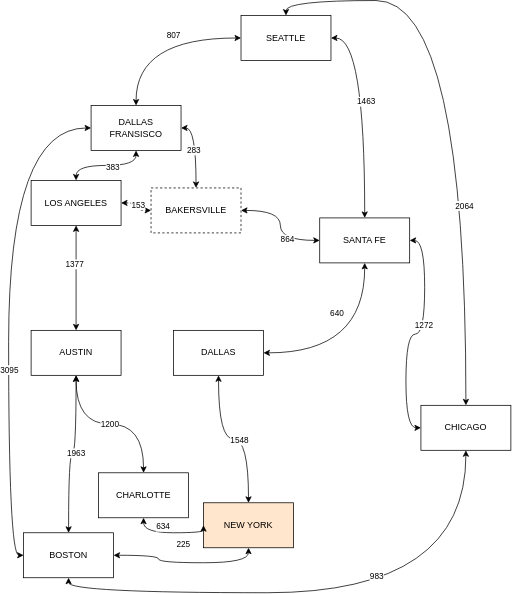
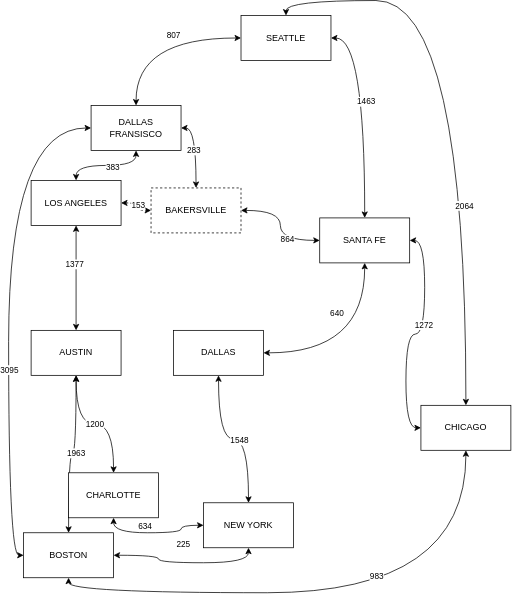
(144, 495) -> (114, 495)
(249, 525) -> (249, 525)
